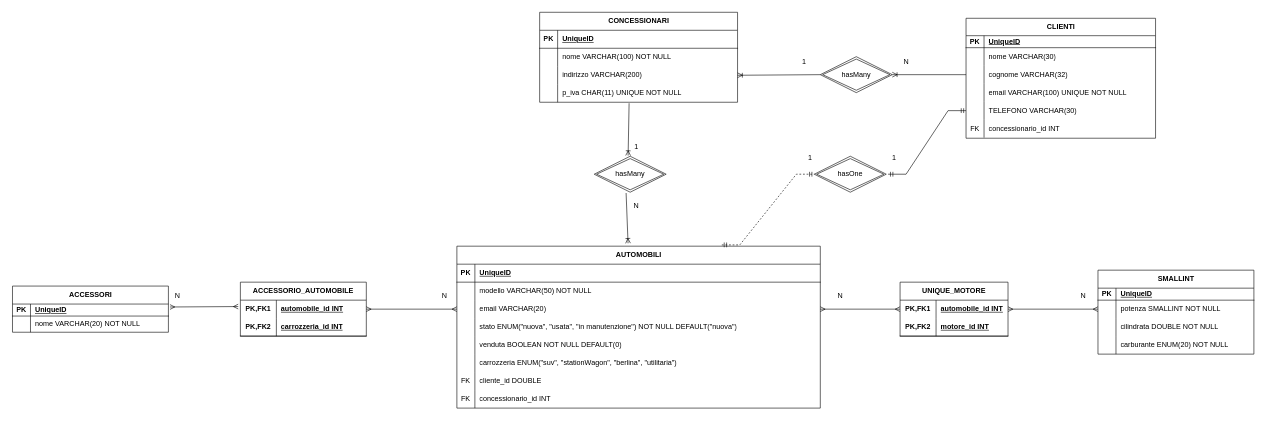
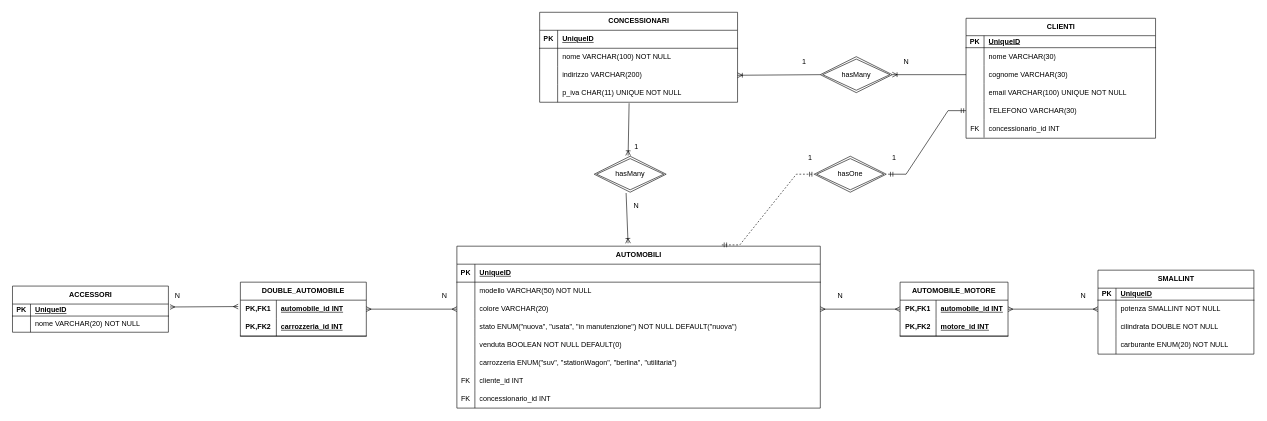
(1026, 75) -> (1026, 75)
(303, 291) -> (303, 291)
(954, 291) -> (954, 291)
(511, 309) -> (514, 309)
(510, 381) -> (504, 381)
